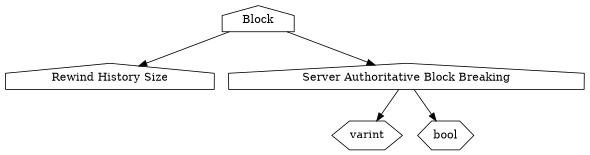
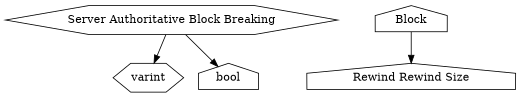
(327, 47) -> none
(110, 78) -> (411, 78)
(406, 78) -> (172, 20)
(446, 135) -> (229, 78)
